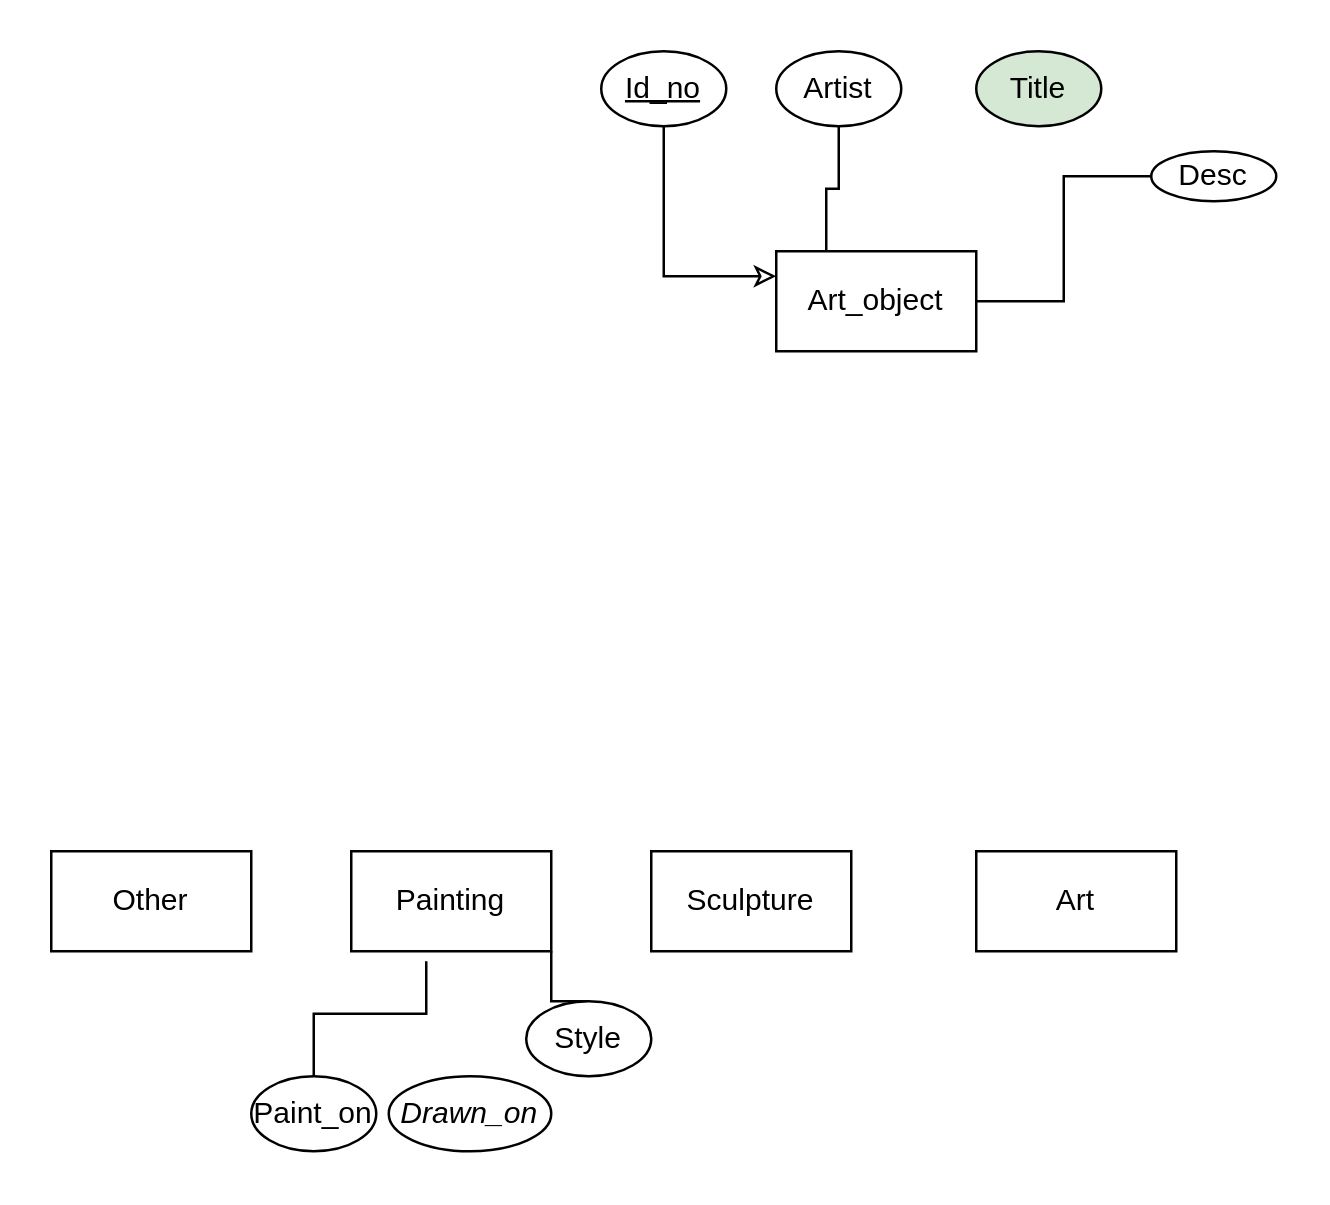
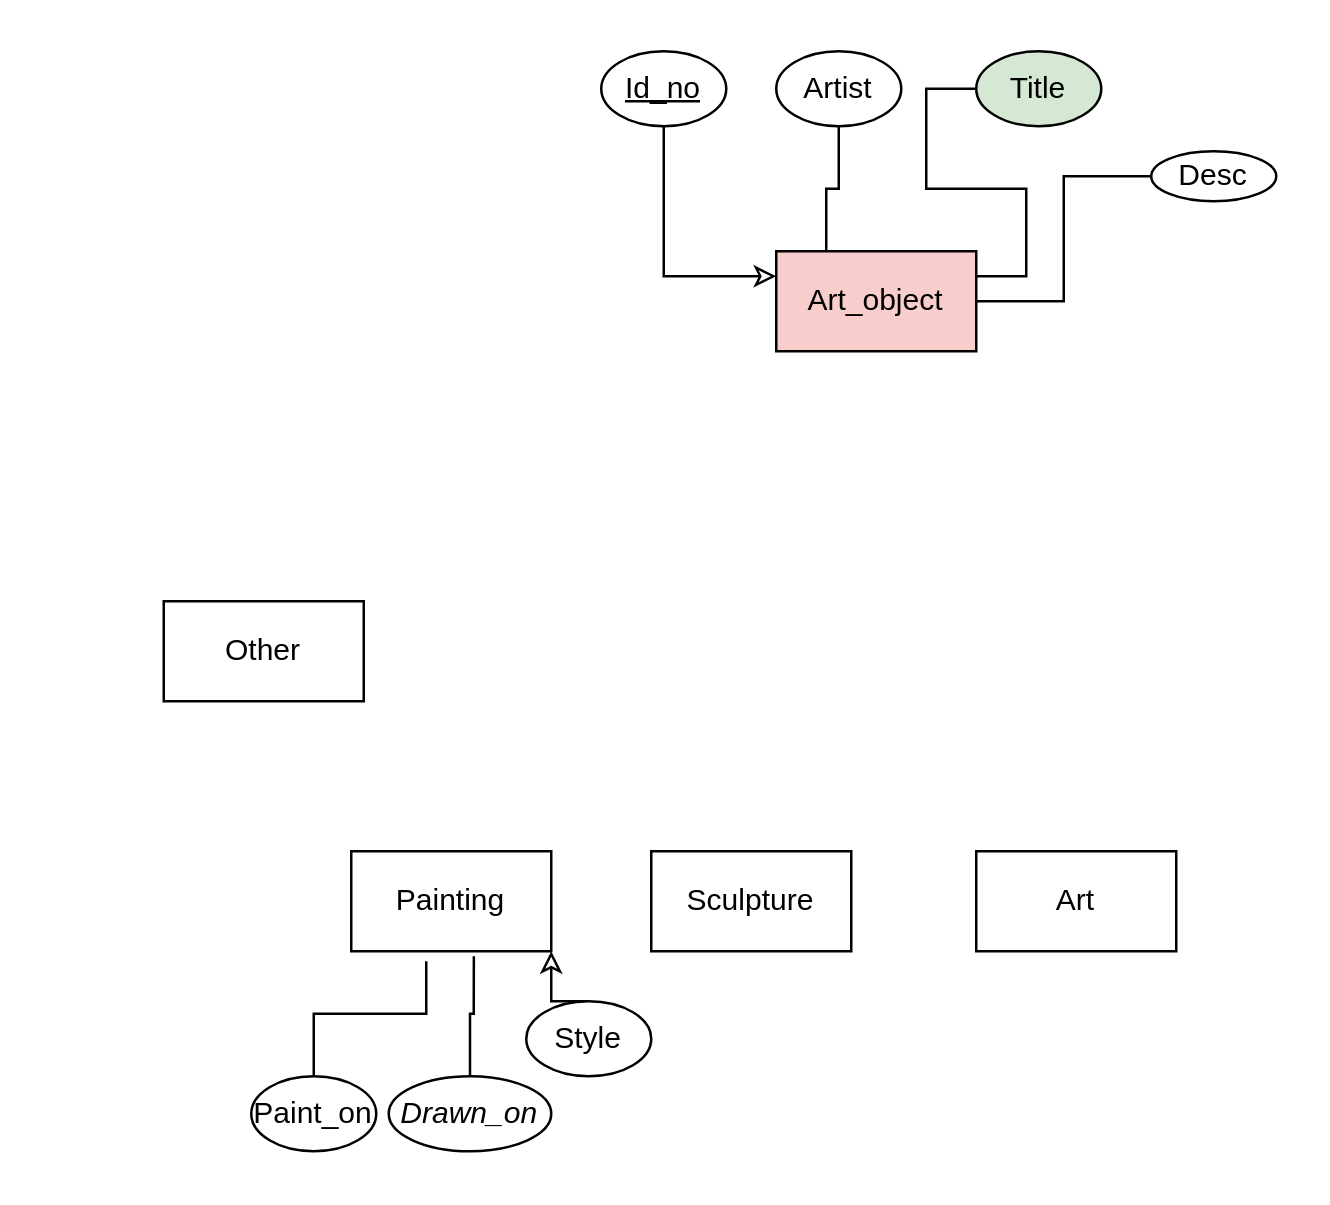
none -> (969, 189)
(876, 301) -> (876, 301)
(151, 901) -> (264, 651)
(551, 962) -> (551, 969)
none -> (470, 1015)
